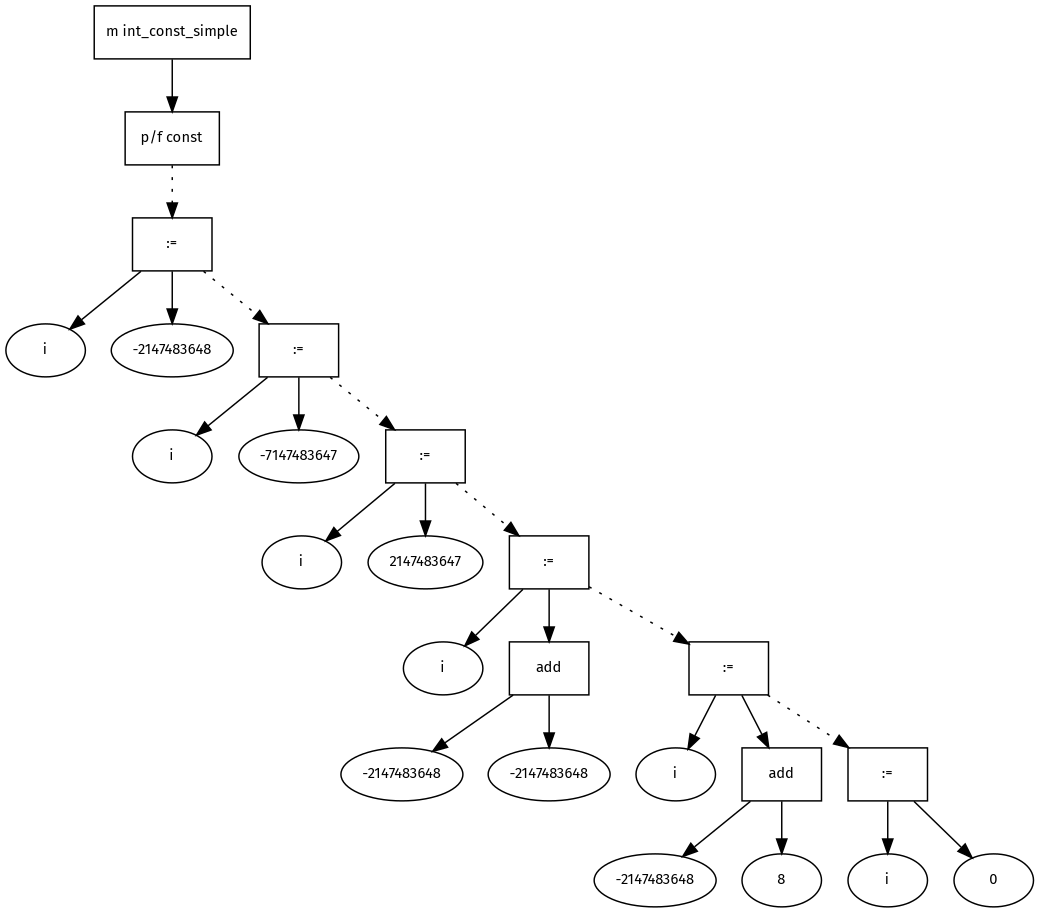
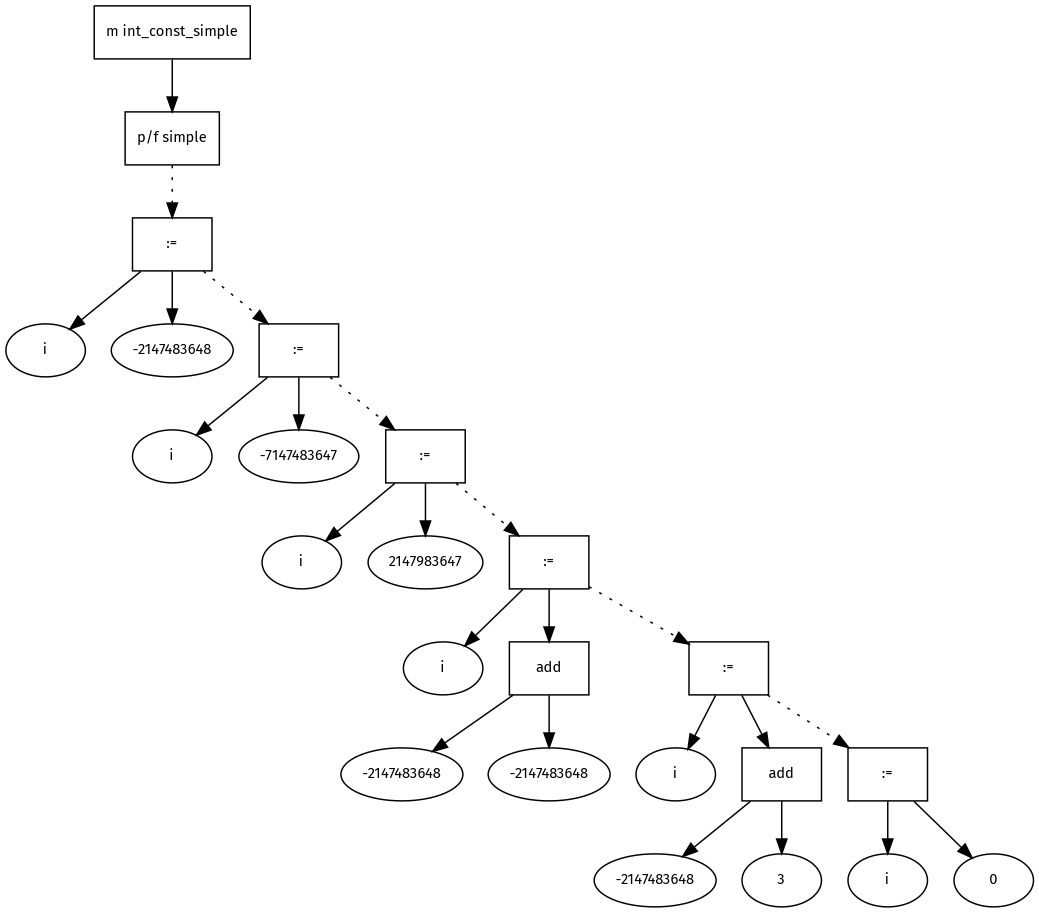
(172, 138) -> (172, 138)
(425, 562) -> (425, 562)
(782, 880) -> (782, 880)
